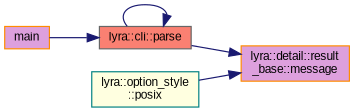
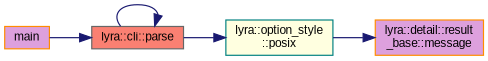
(210, 49) -> (199, 38)
